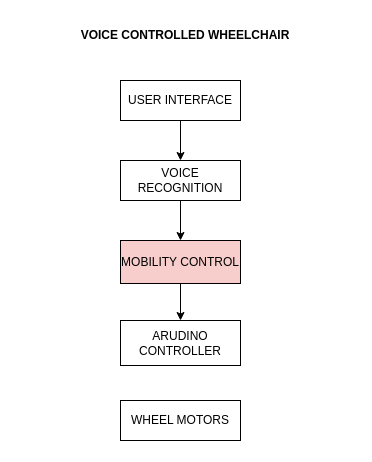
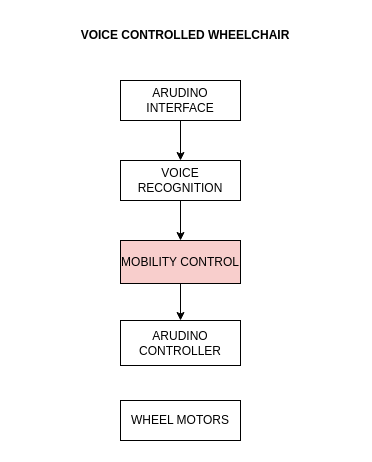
(181, 101) -> (181, 101)
